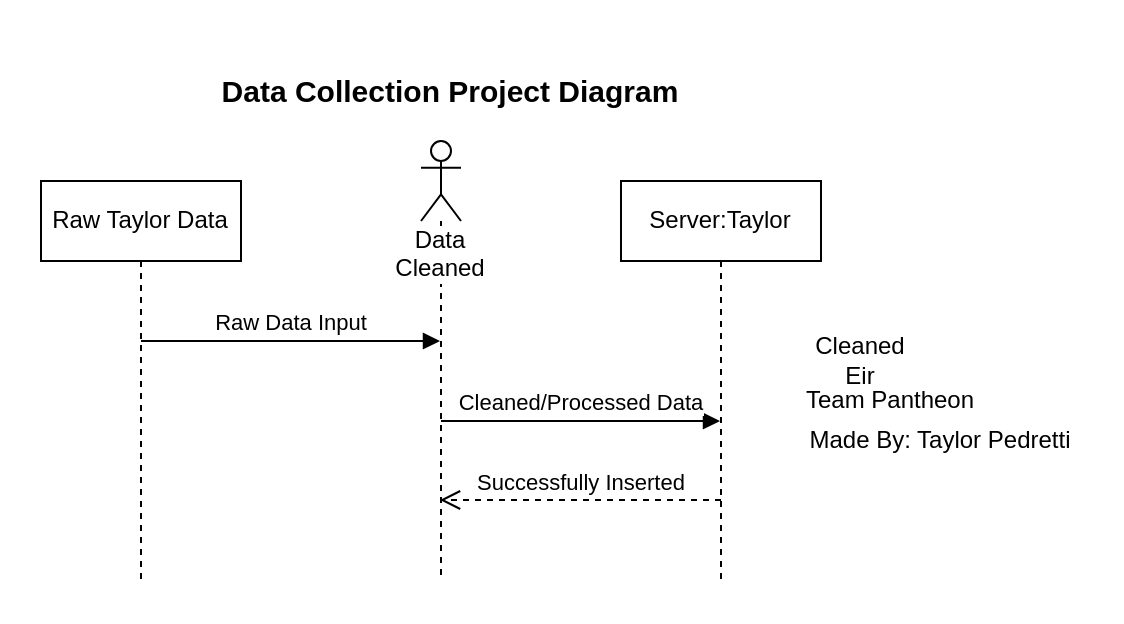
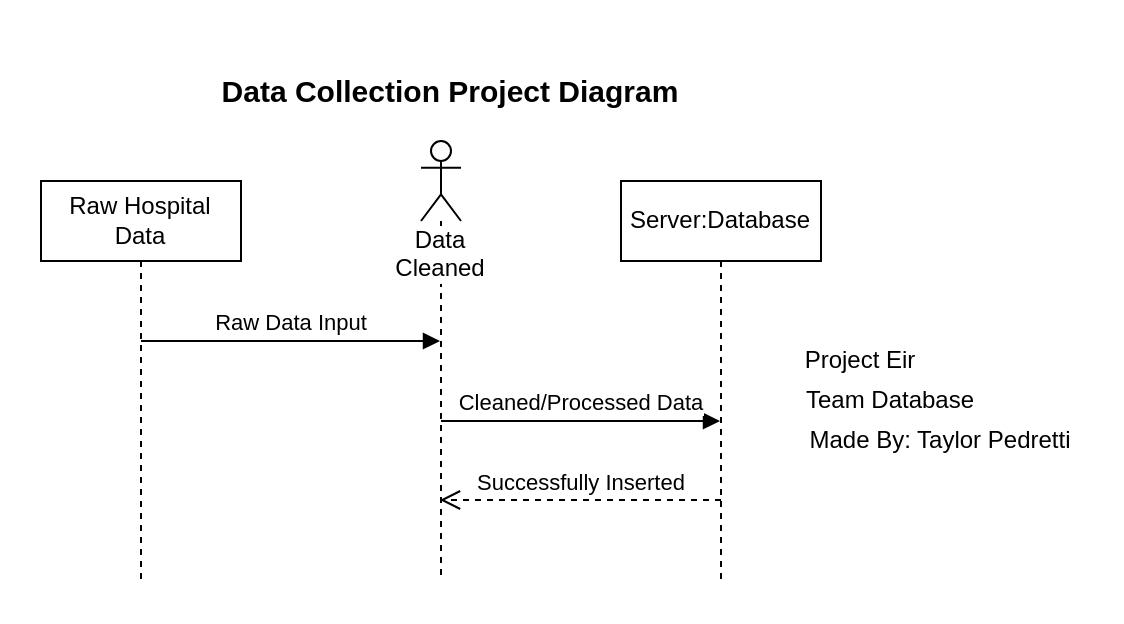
(141, 221) -> (141, 221)
(721, 221) -> (721, 221)
(861, 361) -> (861, 361)
(891, 401) -> (891, 401)
